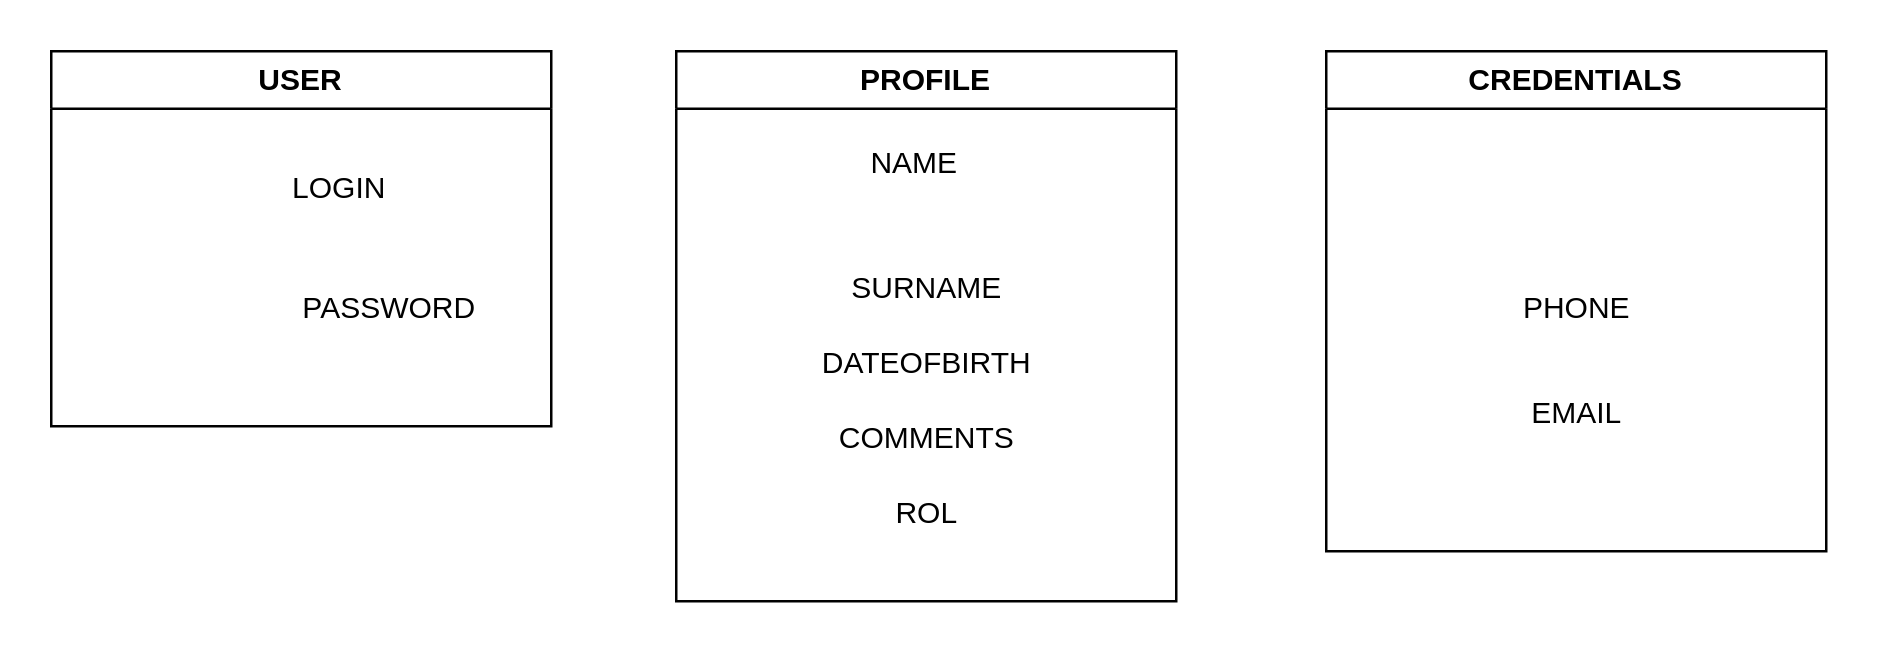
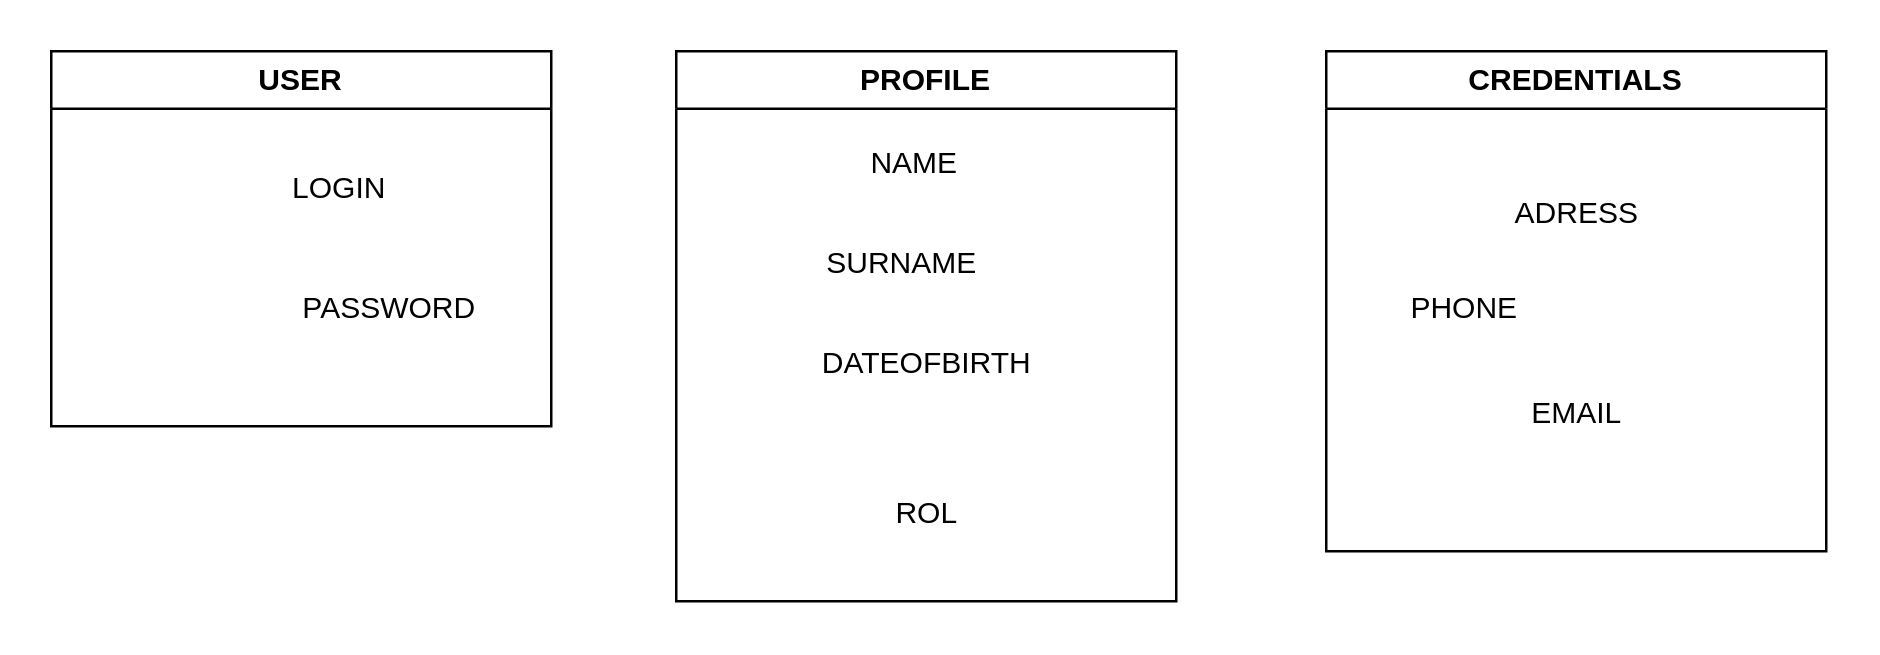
none -> (1576, 214)
(926, 289) -> (901, 264)
(1576, 309) -> (1464, 309)
(926, 439) -> none
